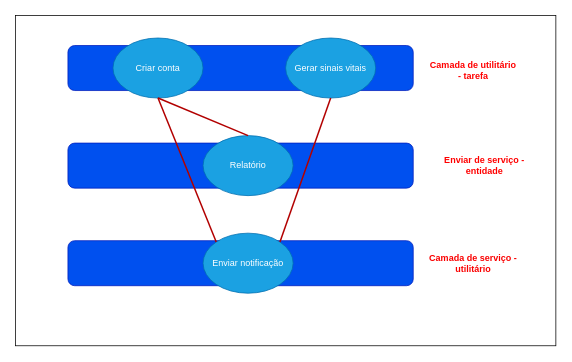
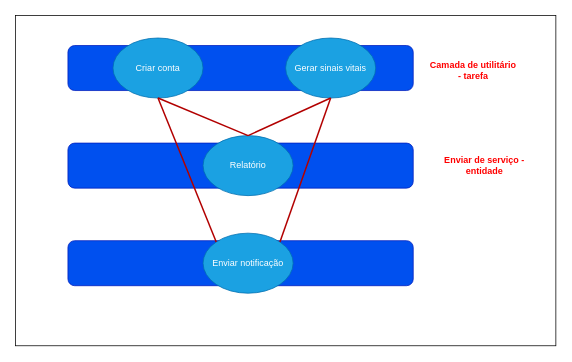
none -> (287, 117)
(473, 263) -> none
